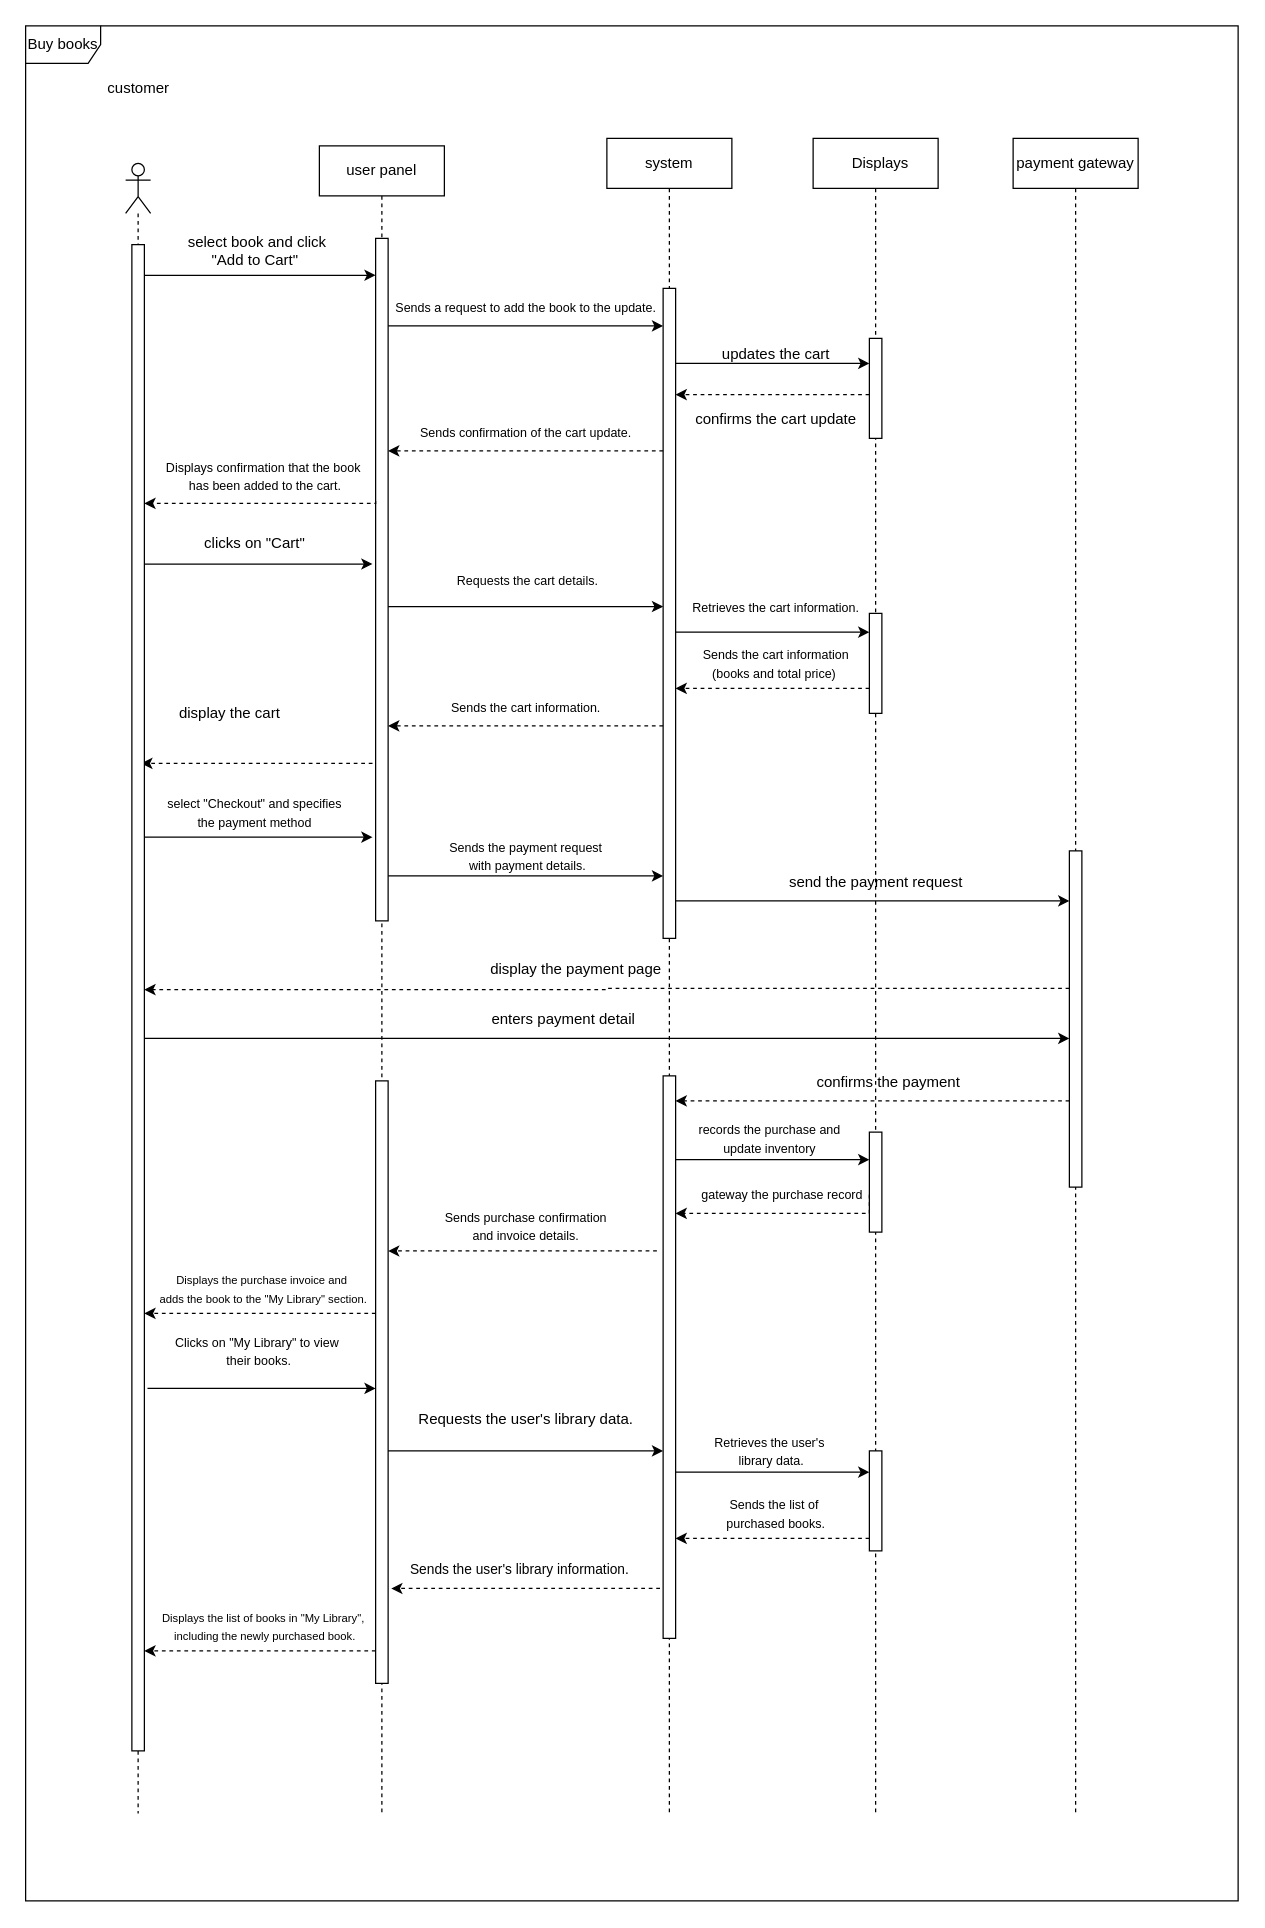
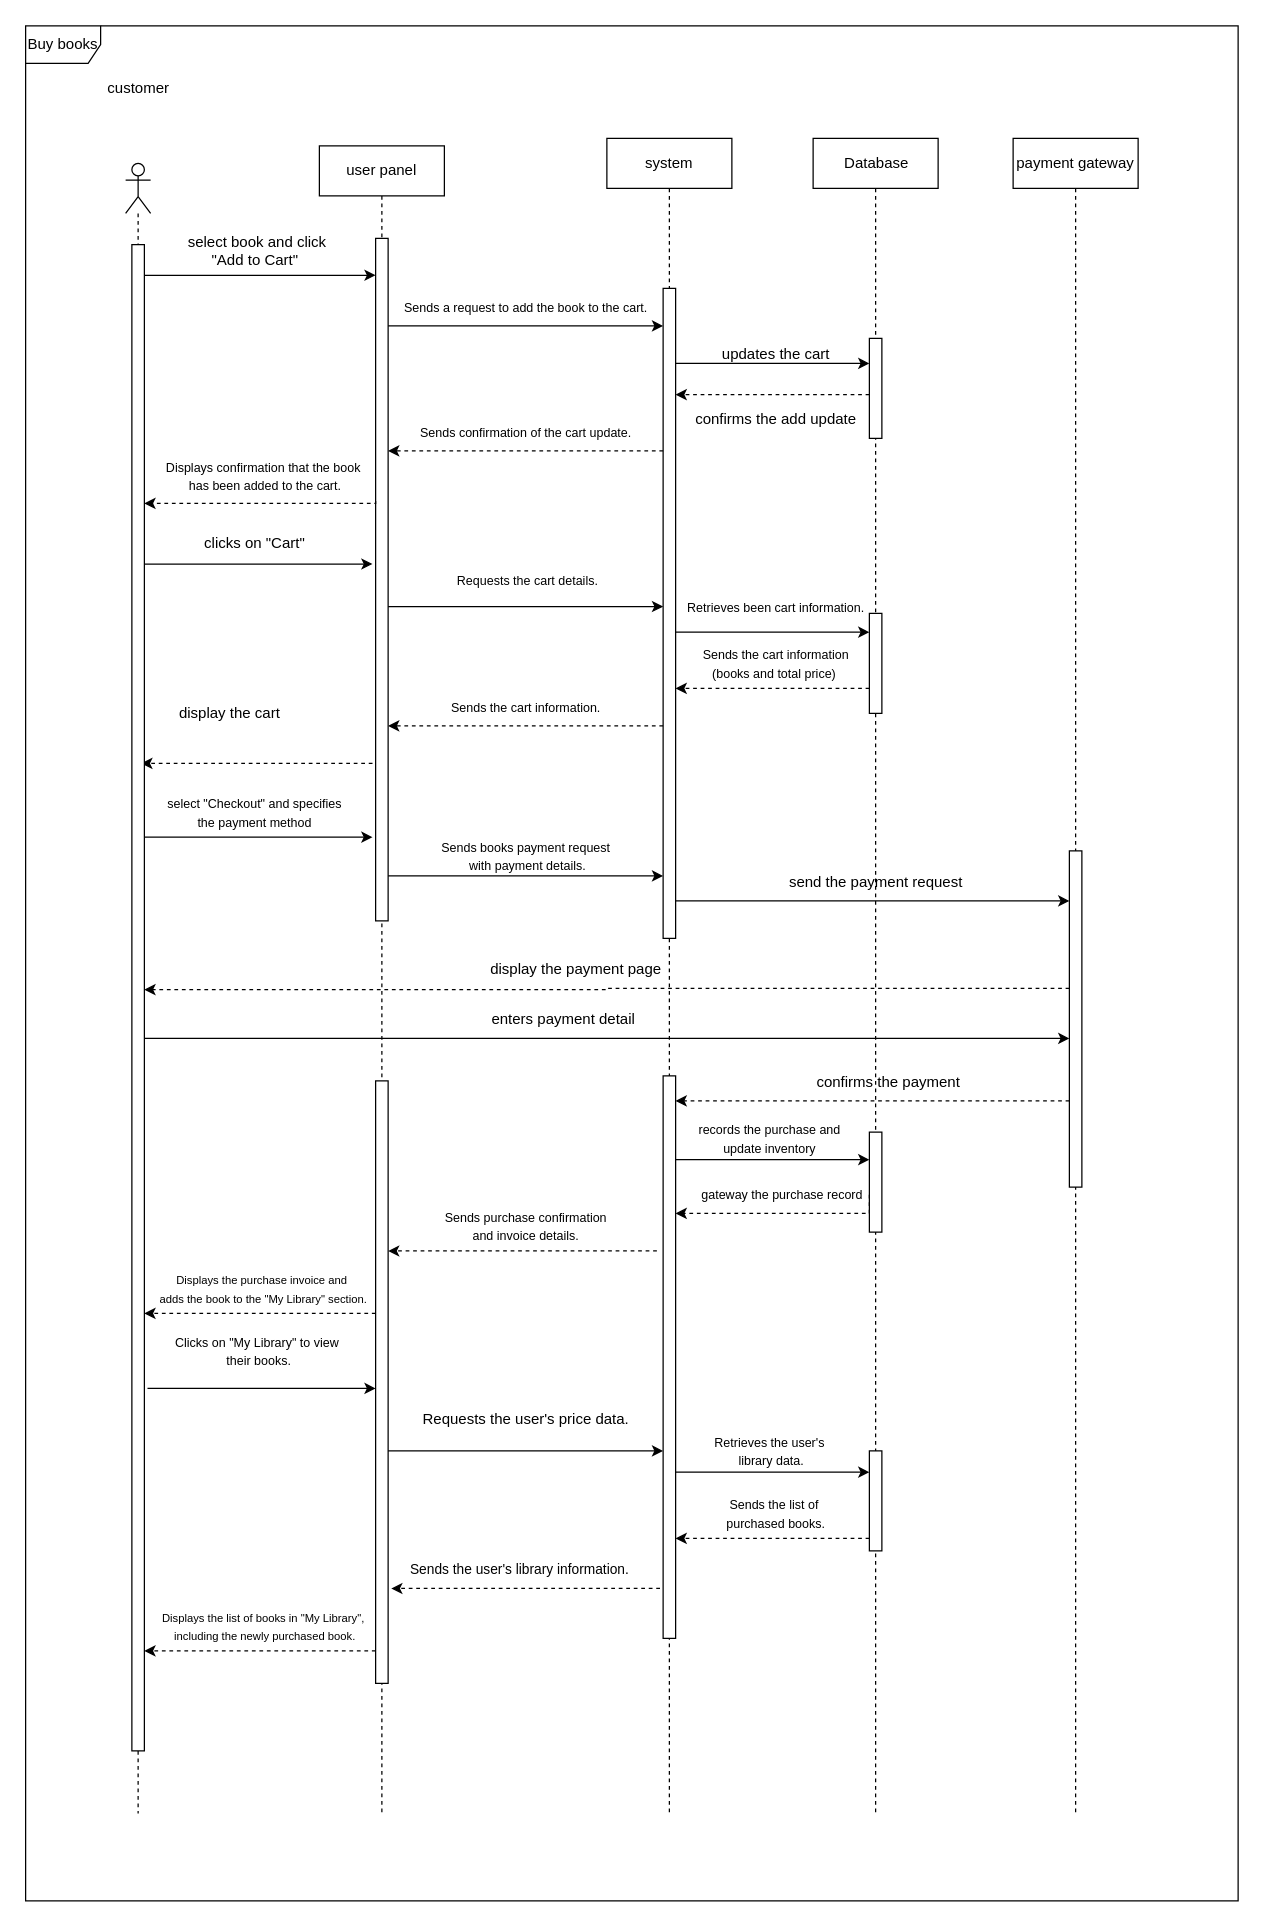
(876, 163) -> (876, 163)
(526, 307) -> (526, 307)
(776, 419) -> (776, 419)
(776, 607) -> (776, 607)
(526, 856) -> (526, 856)
(526, 1419) -> (526, 1419)
